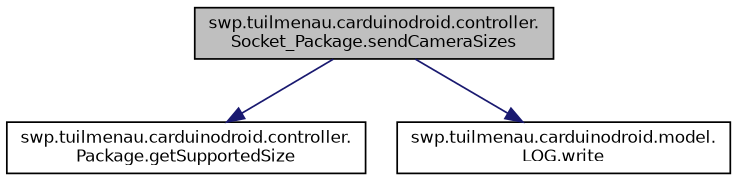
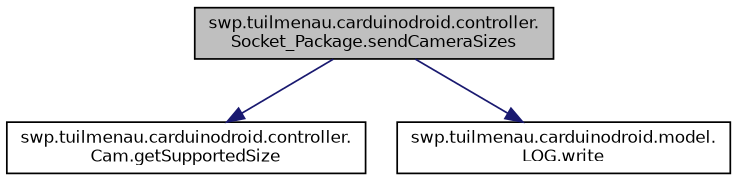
(186, 148) -> (186, 148)
